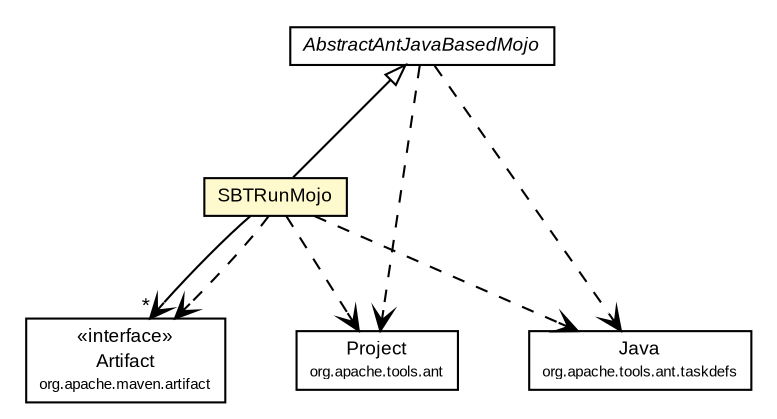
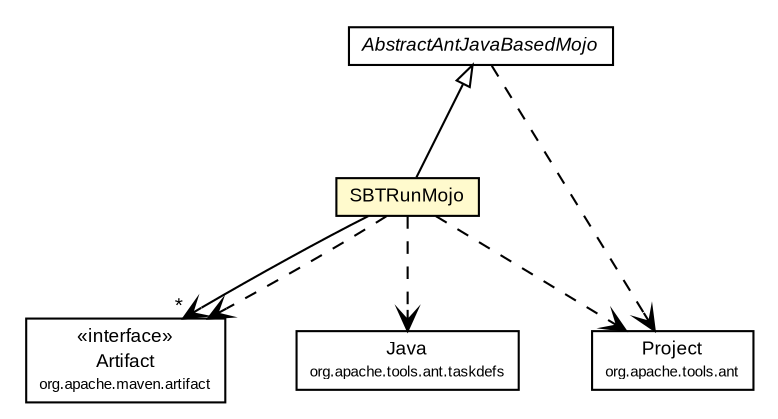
(521, 189) -> none
